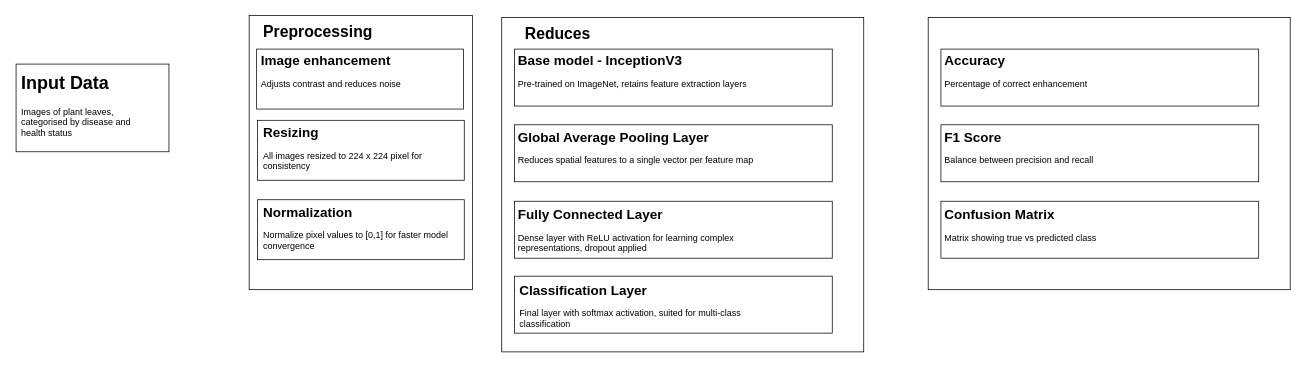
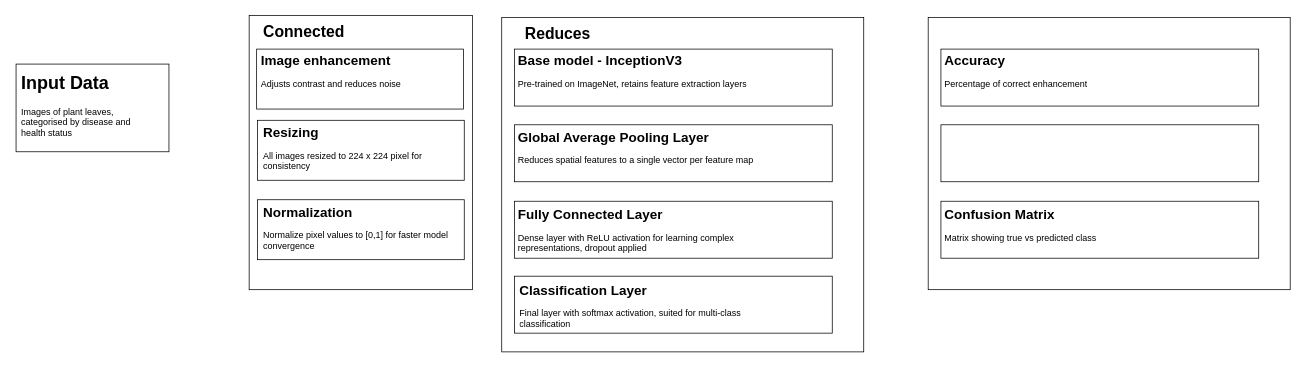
(294, 28) -> (286, 28)
(1078, 153) -> none
